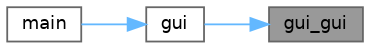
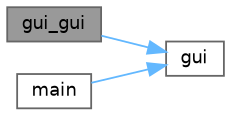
(227, 24) -> (125, 42)
